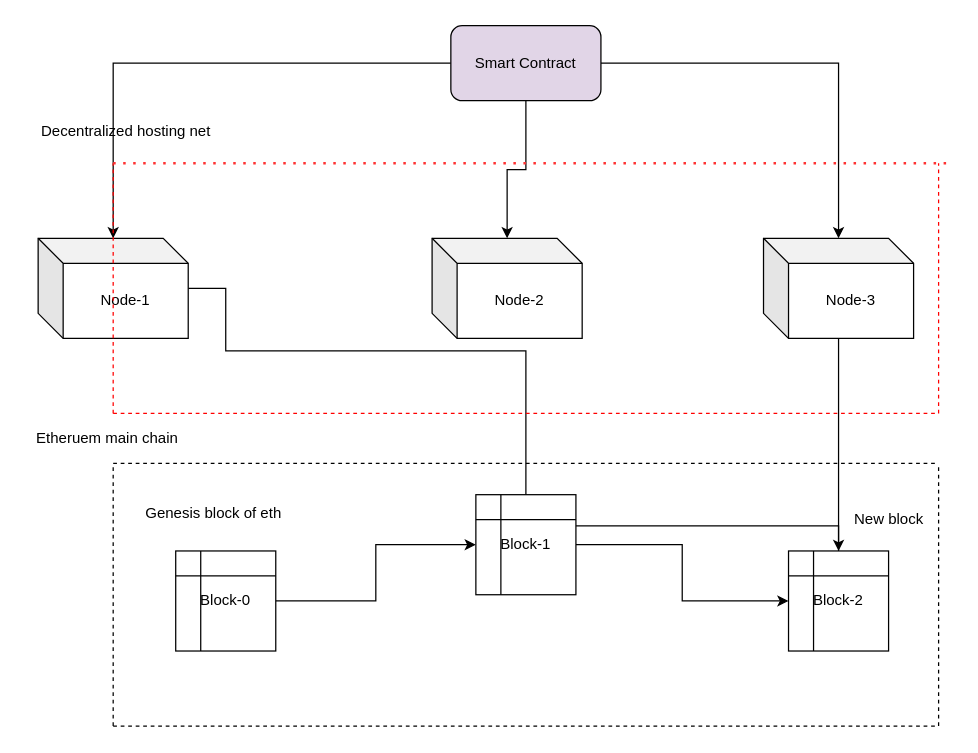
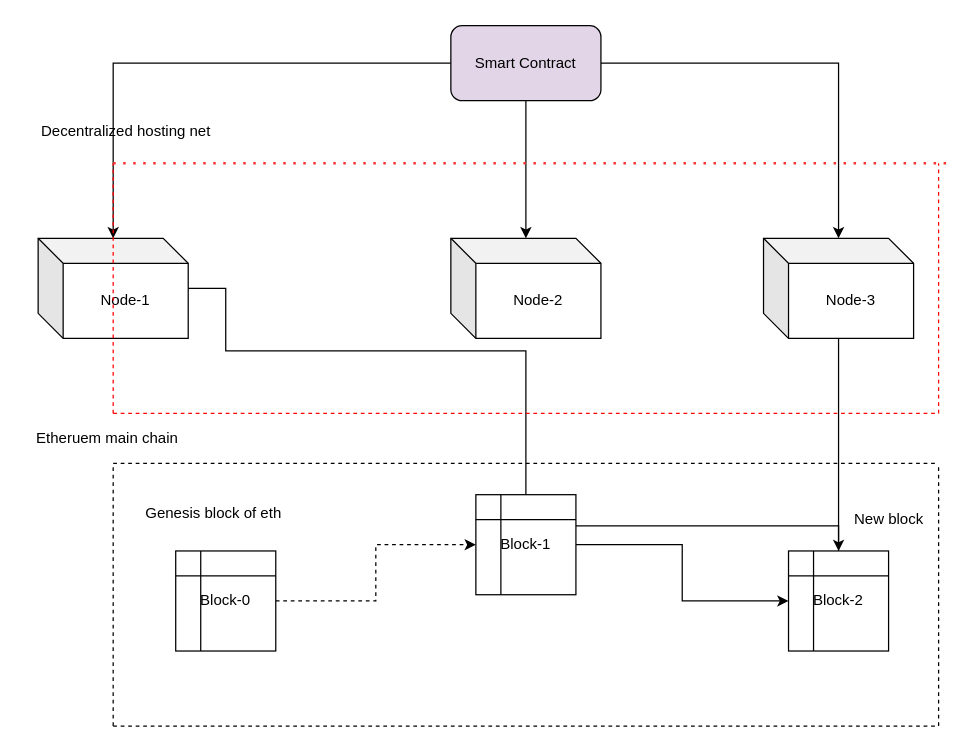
(507, 288) -> (526, 288)
(376, 576) -> (376, 576)
